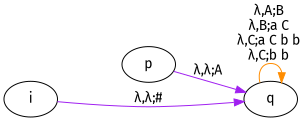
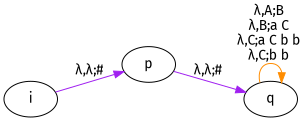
(208, 71) -> (208, 71)
(146, 107) -> (85, 83)
